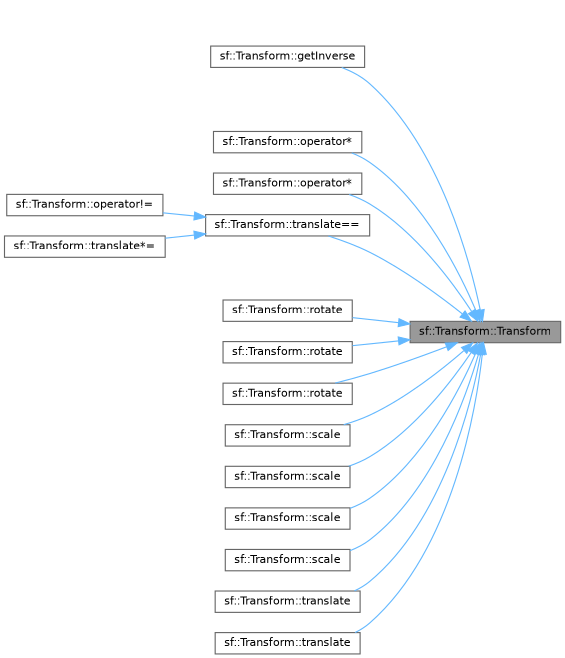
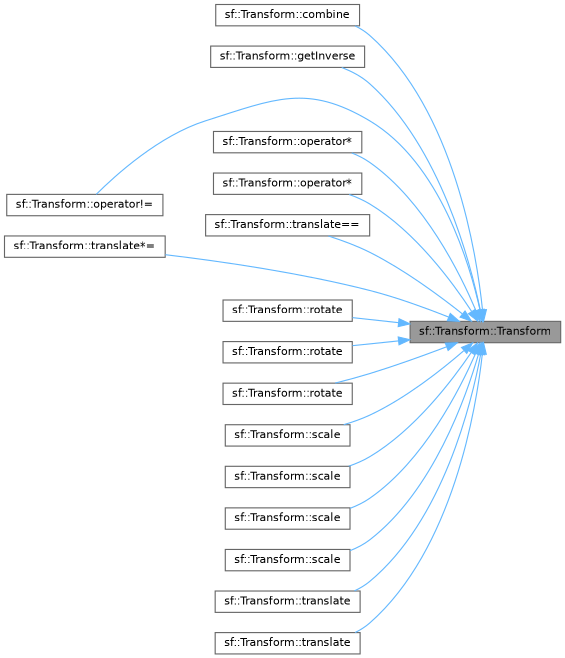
none -> (288, 15)
(179, 214) -> (333, 104)
(180, 237) -> (309, 277)
